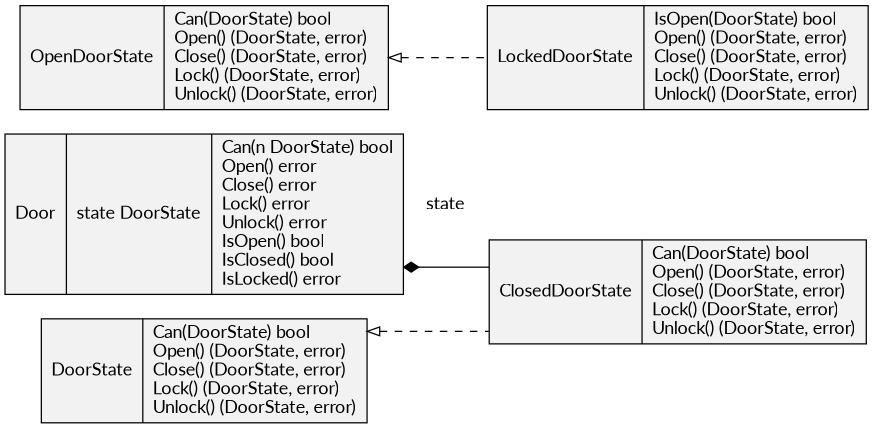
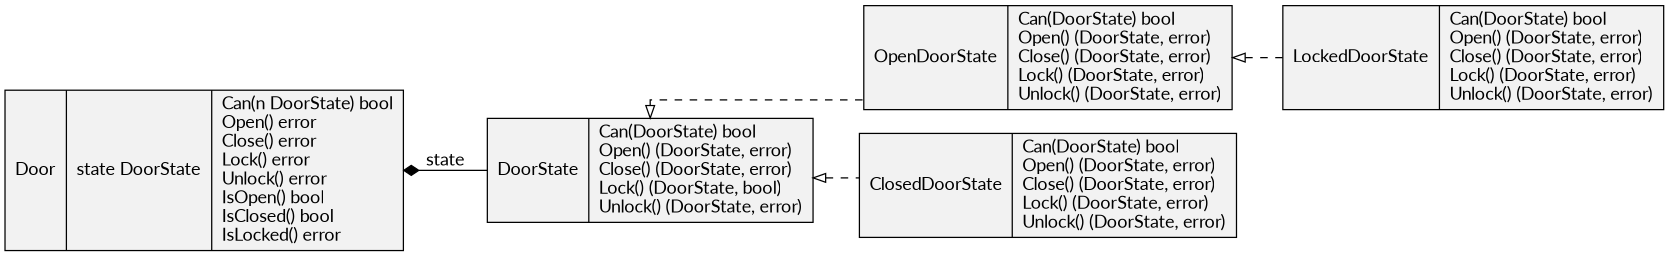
(745, 19) -> (1528, 19)
none -> (754, 100)
(454, 267) -> (453, 170)
(246, 389) -> (690, 189)
